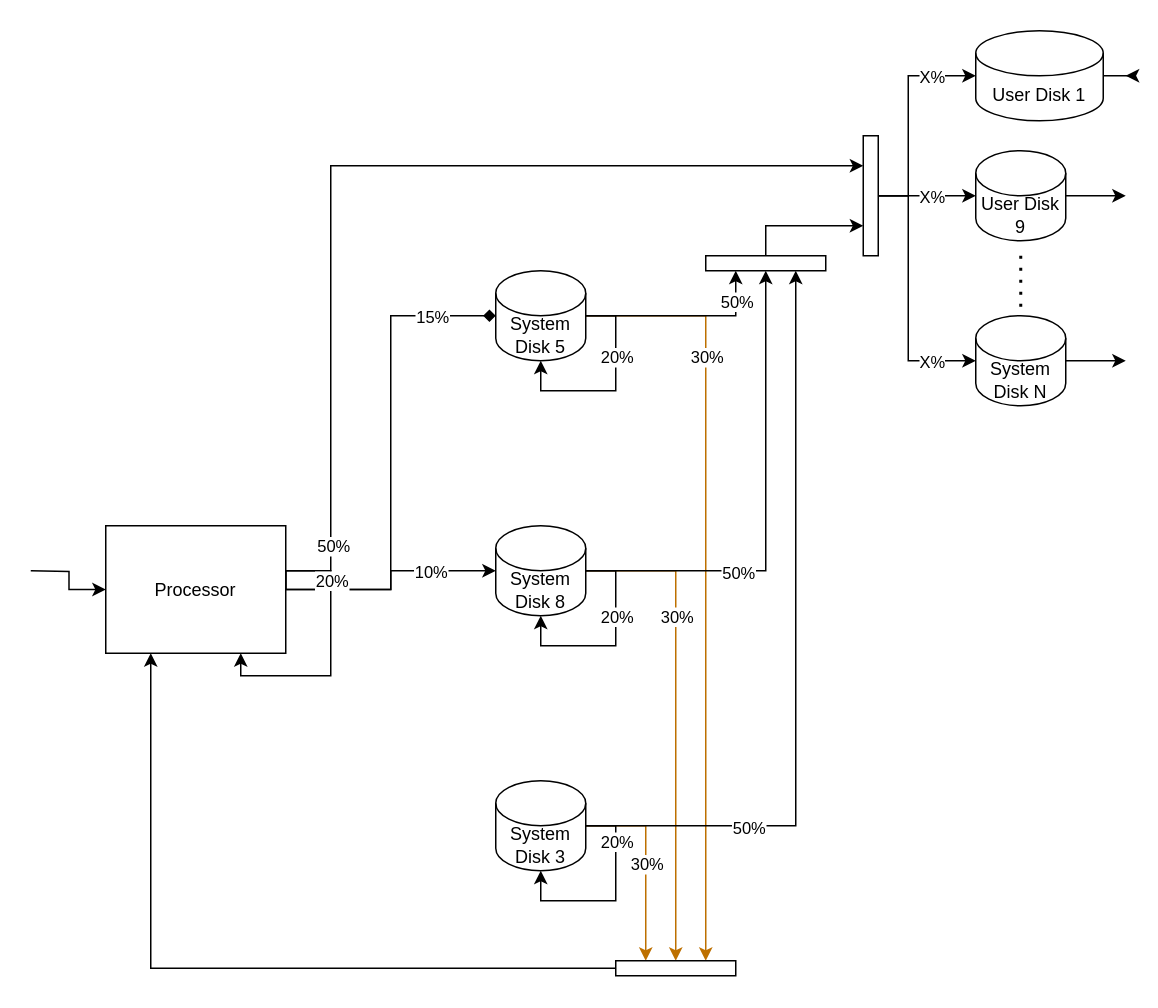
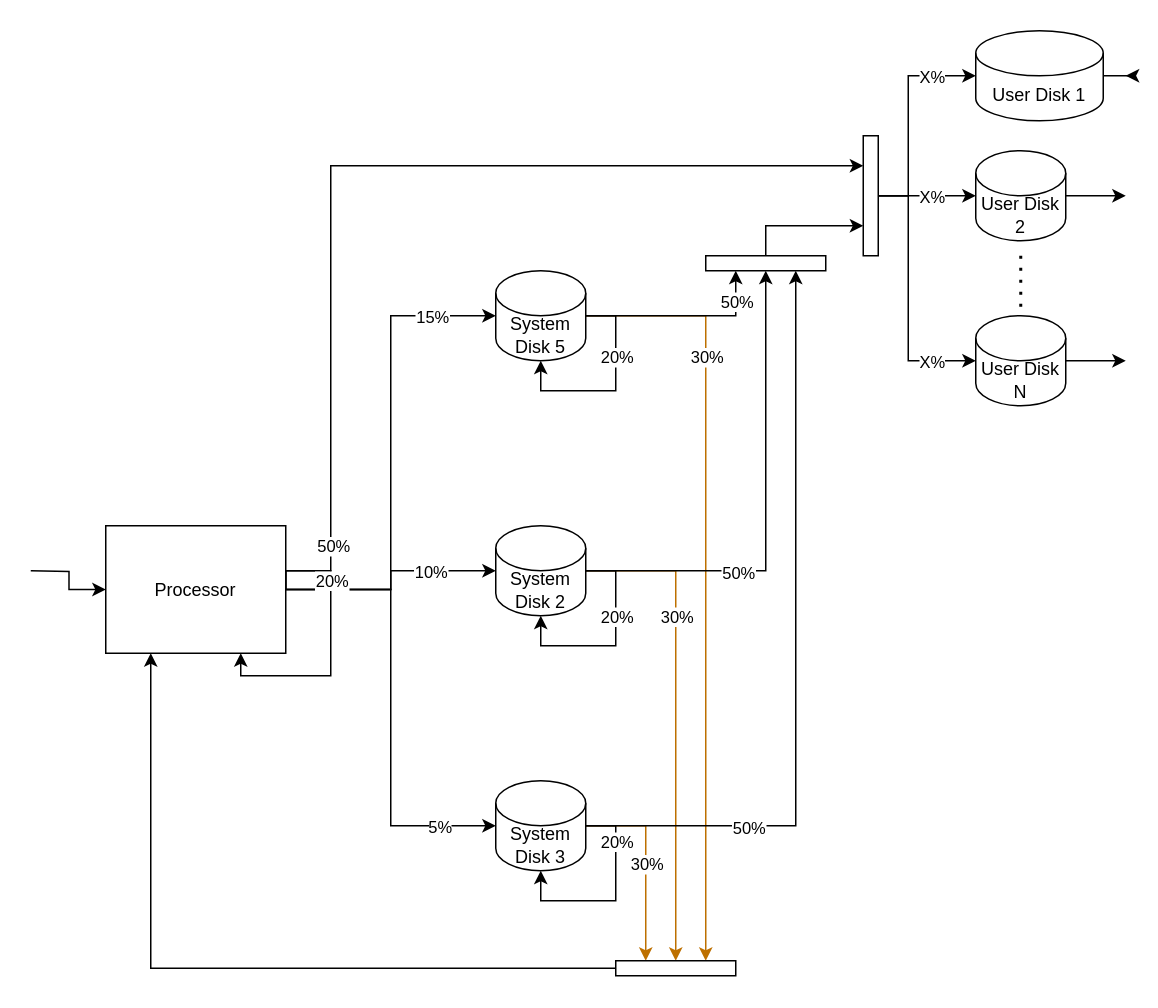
(1021, 215) -> (1021, 215)
(483, 316) -> (484, 316)
(1021, 380) -> (1021, 380)
(541, 590) -> (541, 590)
none -> (391, 755)
